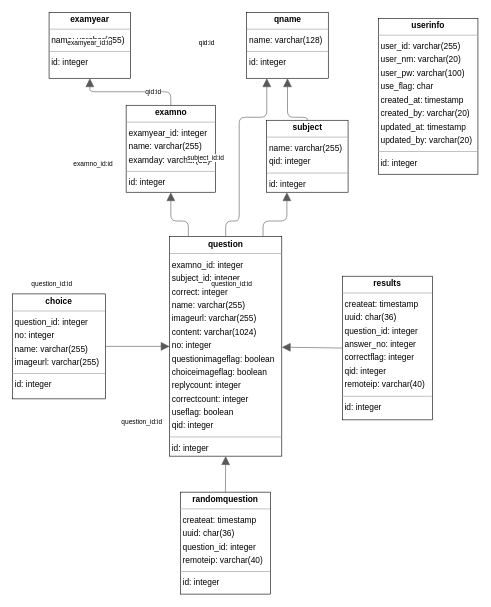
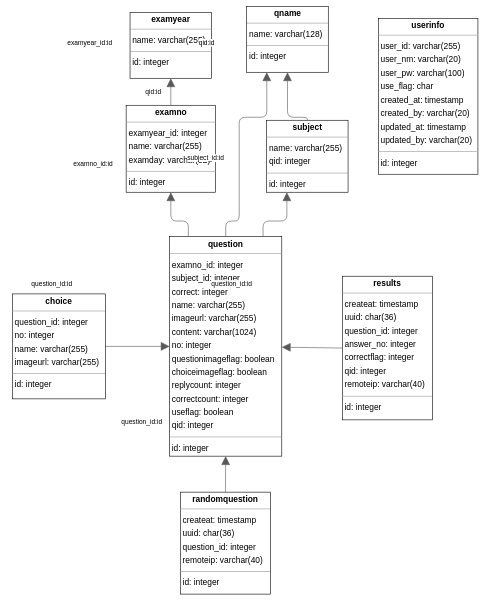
(90, 45) -> (171, 45)
(287, 45) -> (287, 39)
